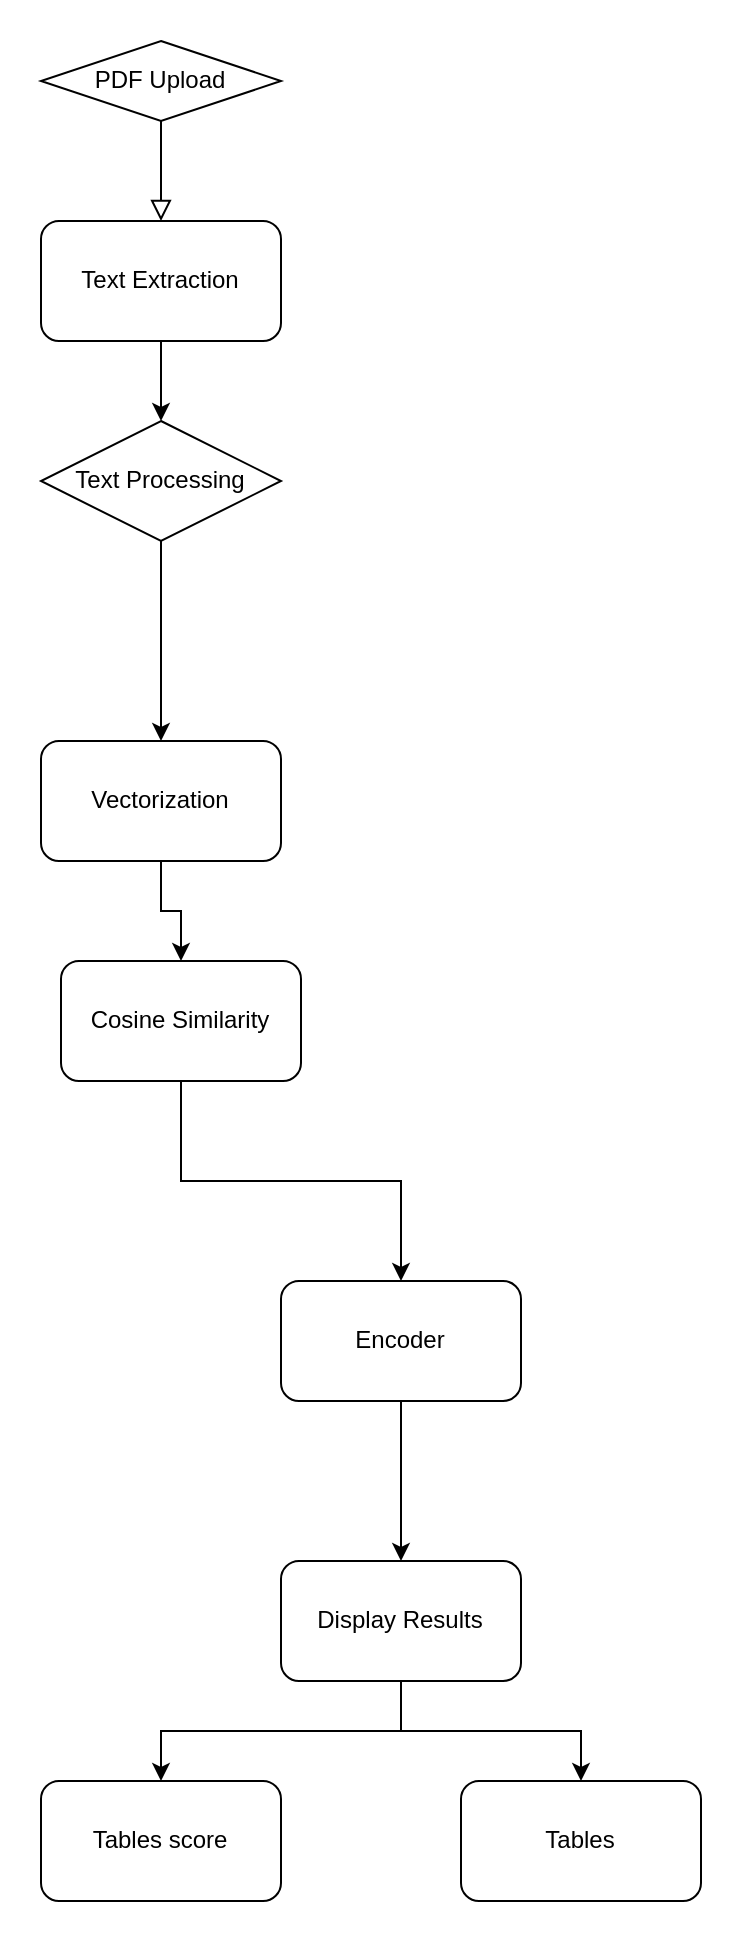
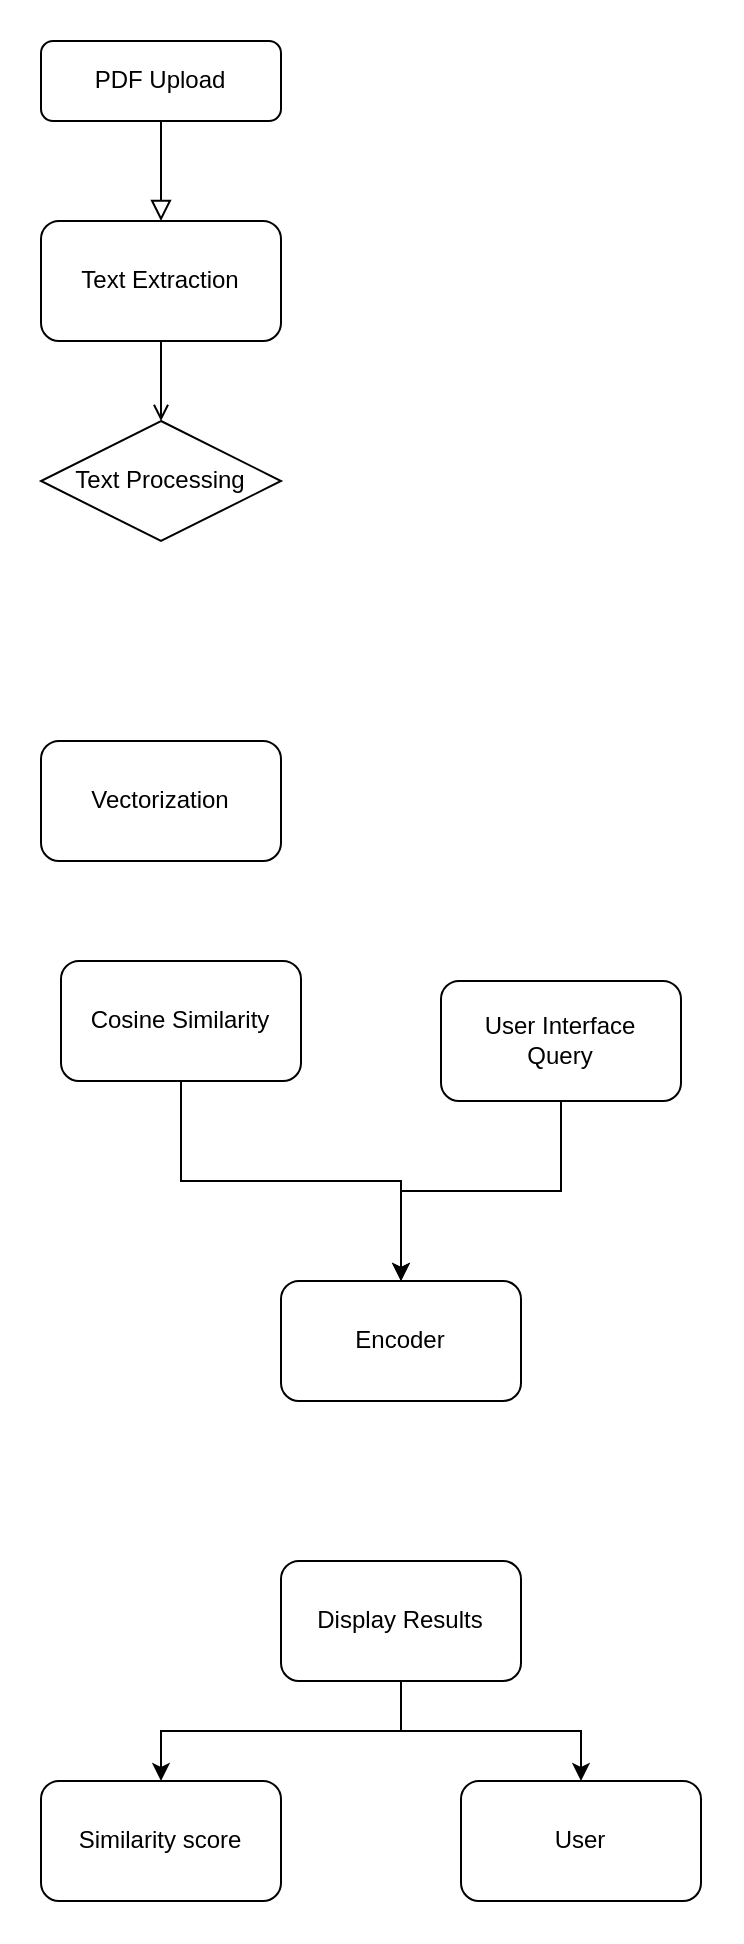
(161, 81) -> (161, 81)
(161, 406) -> (161, 408)
(161, 634) -> none
(164, 911) -> none
none -> (561, 1041)
none -> (528, 1191)
(401, 1474) -> none
(161, 1841) -> (161, 1841)
(581, 1841) -> (581, 1841)
